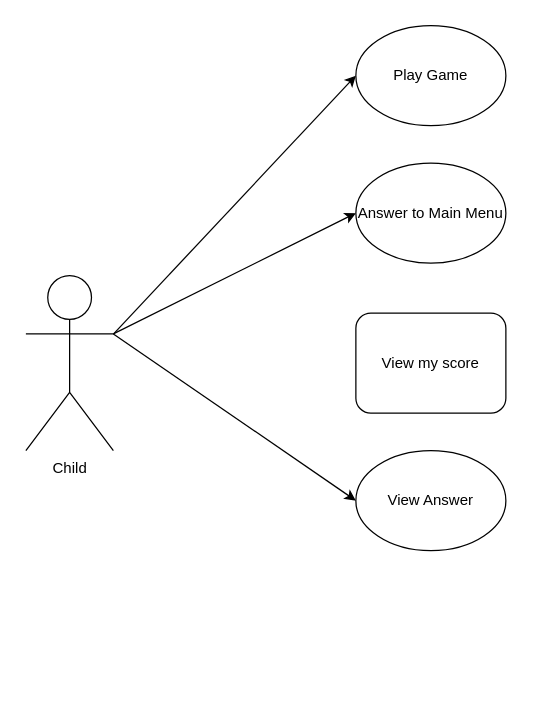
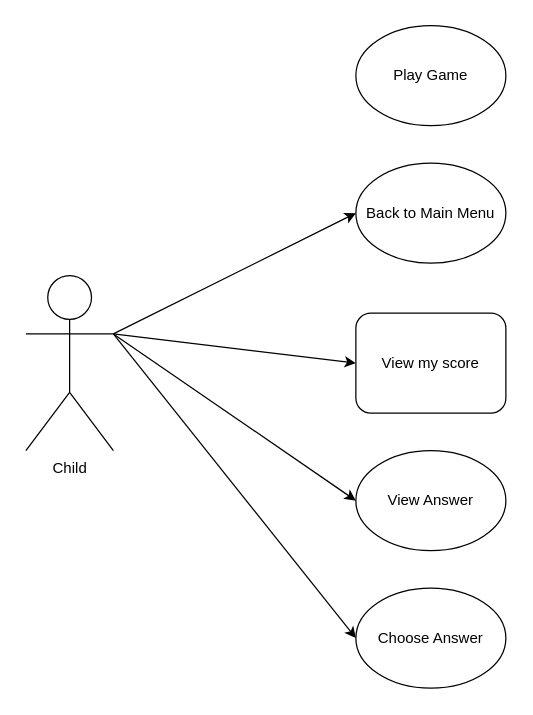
(234, 205) -> none
(431, 213) -> (431, 213)
none -> (232, 348)
none -> (233, 485)
none -> (431, 638)
